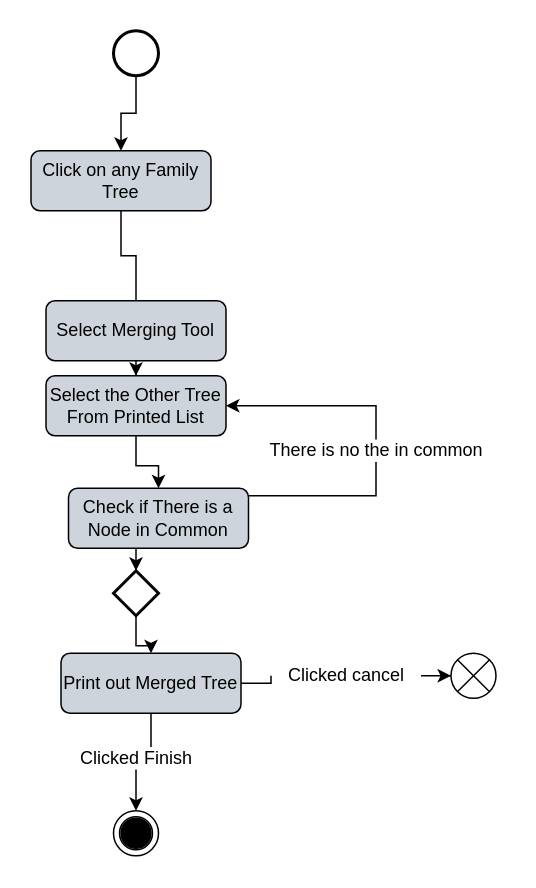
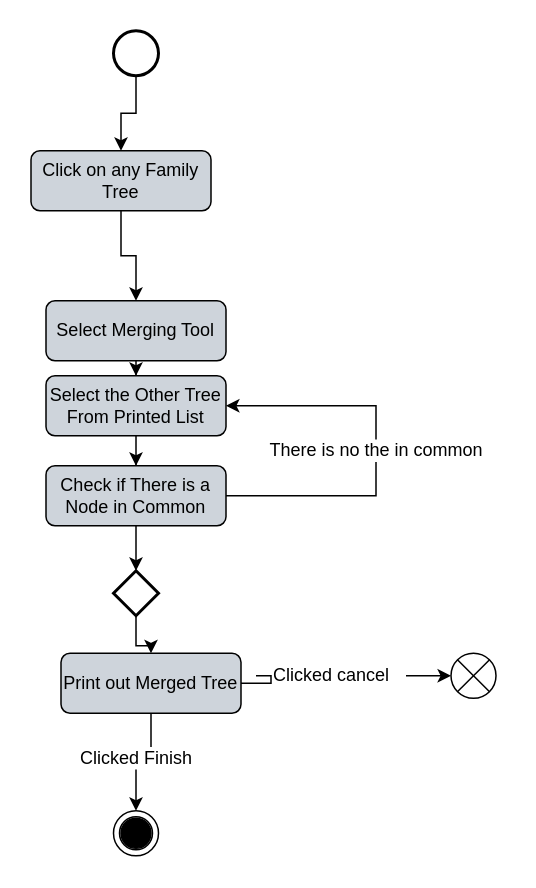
(136, 293) -> (136, 289)
(158, 518) -> (136, 496)
(346, 676) -> (331, 676)
